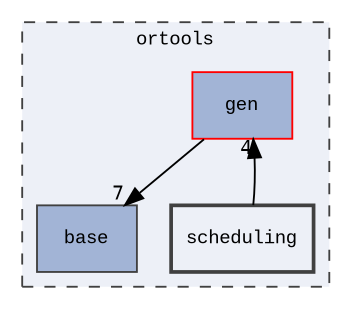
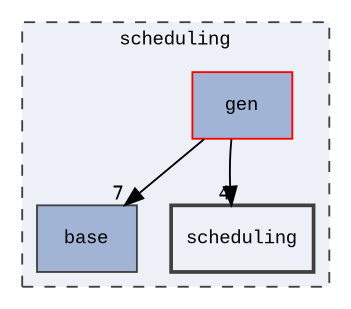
(176, 40) -> (176, 40)
(255, 182) -> (230, 163)
